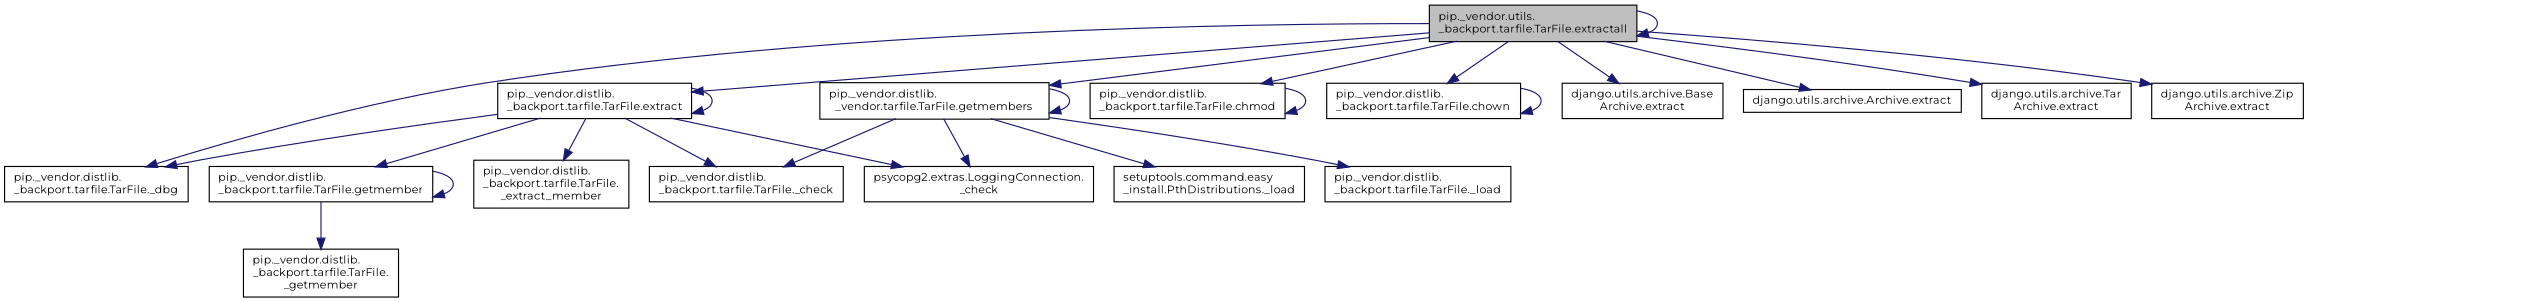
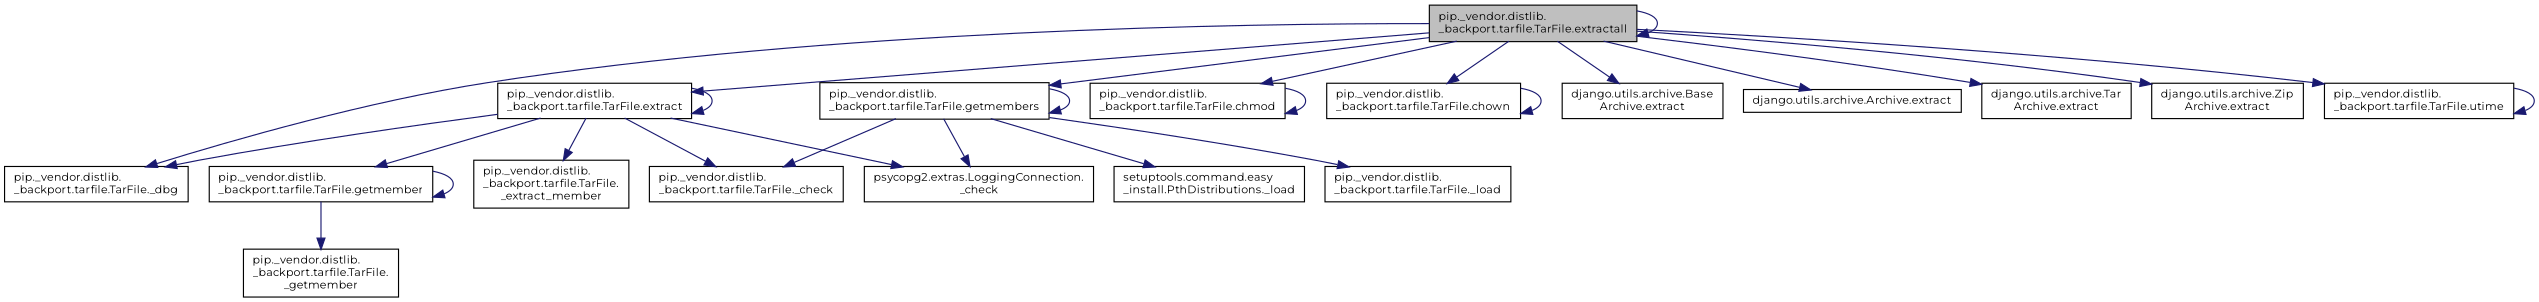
(1533, 23) -> (1533, 23)
(934, 101) -> (934, 101)
none -> (2419, 101)
